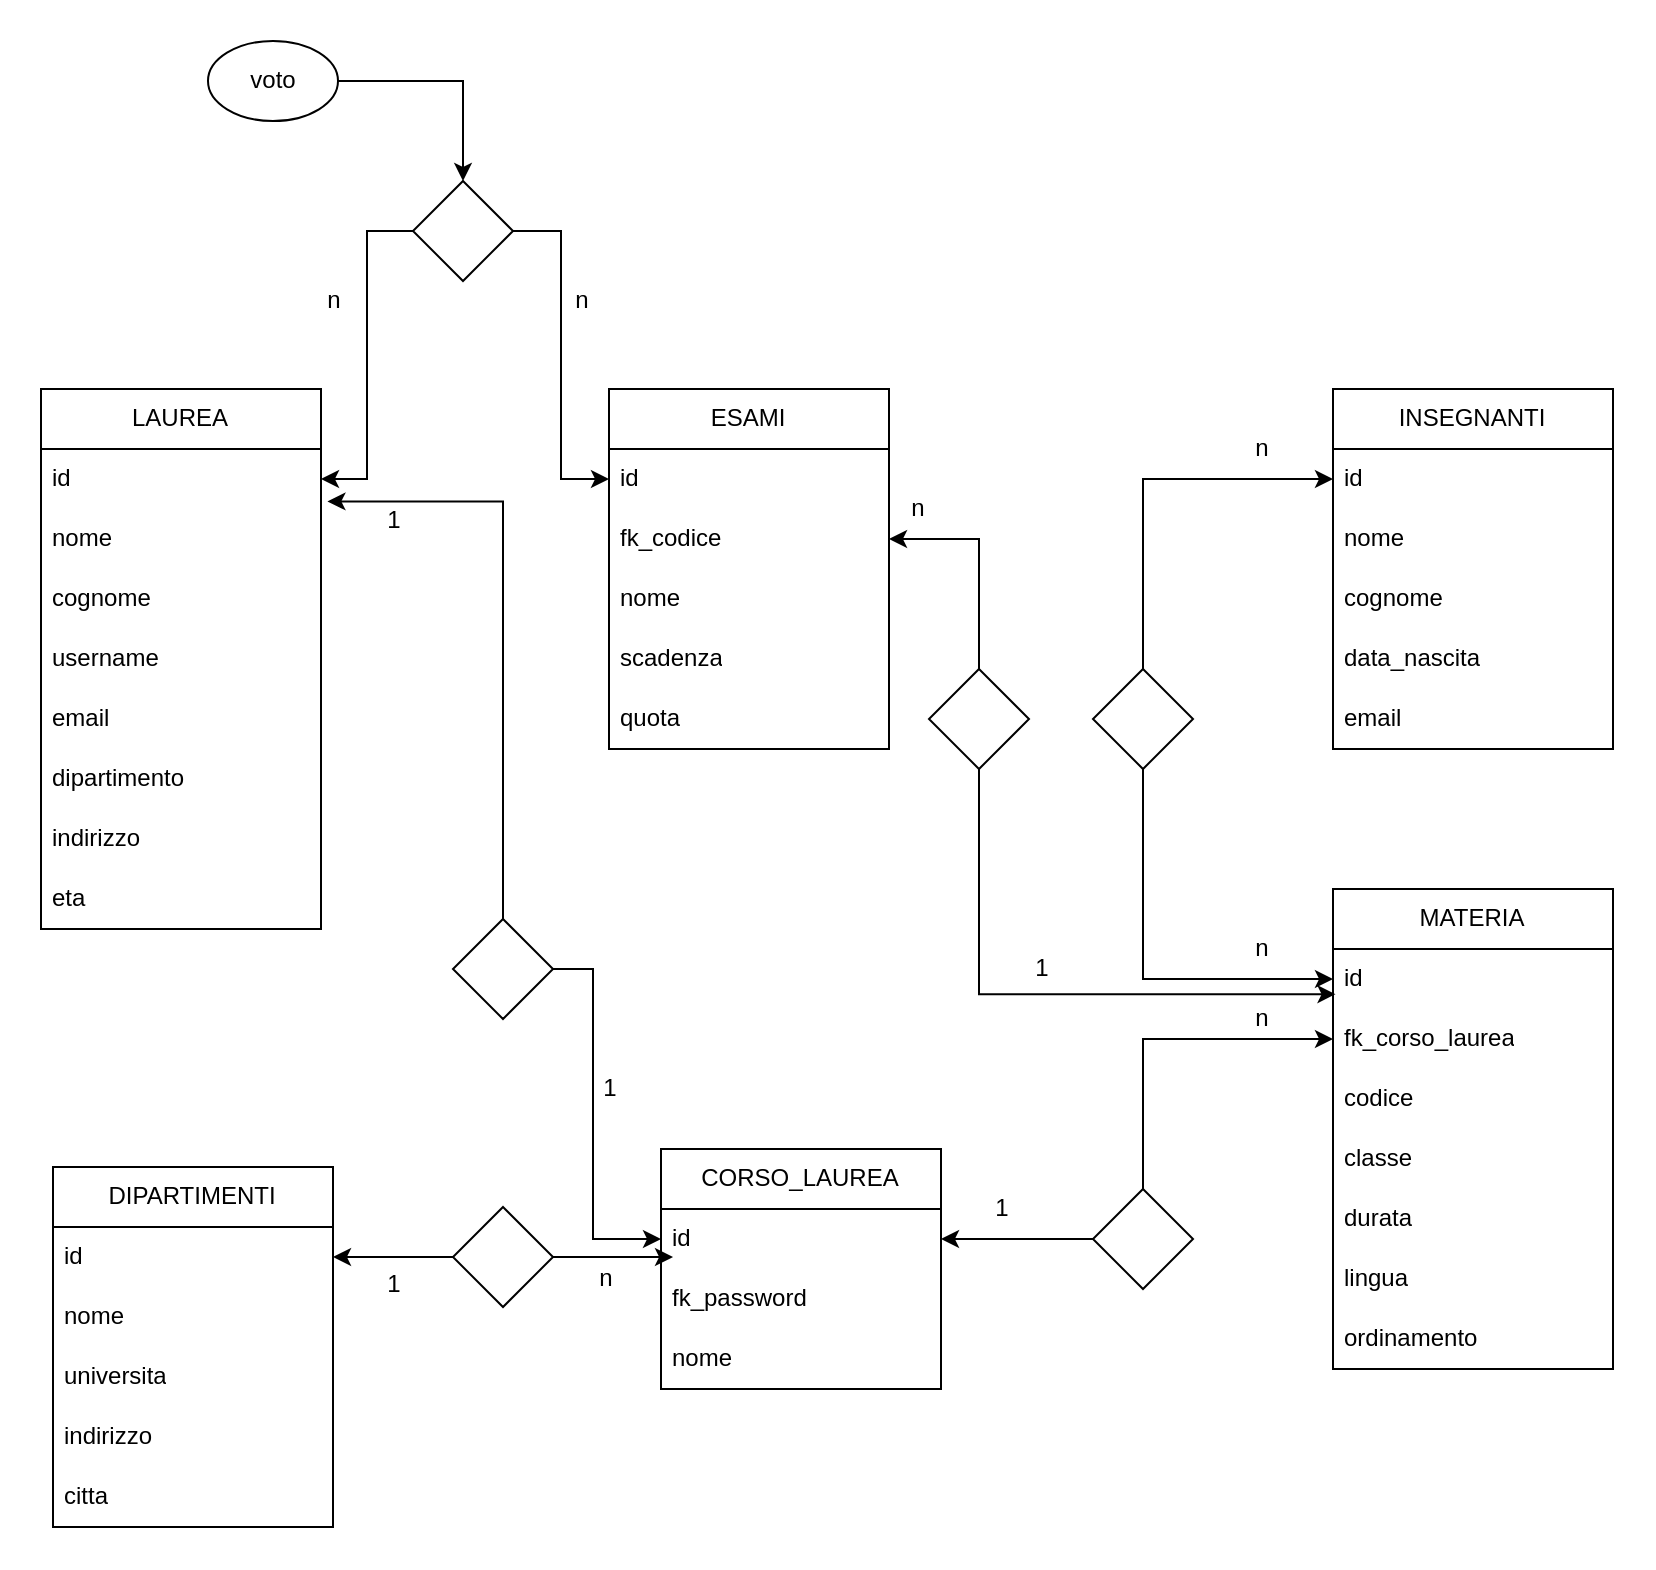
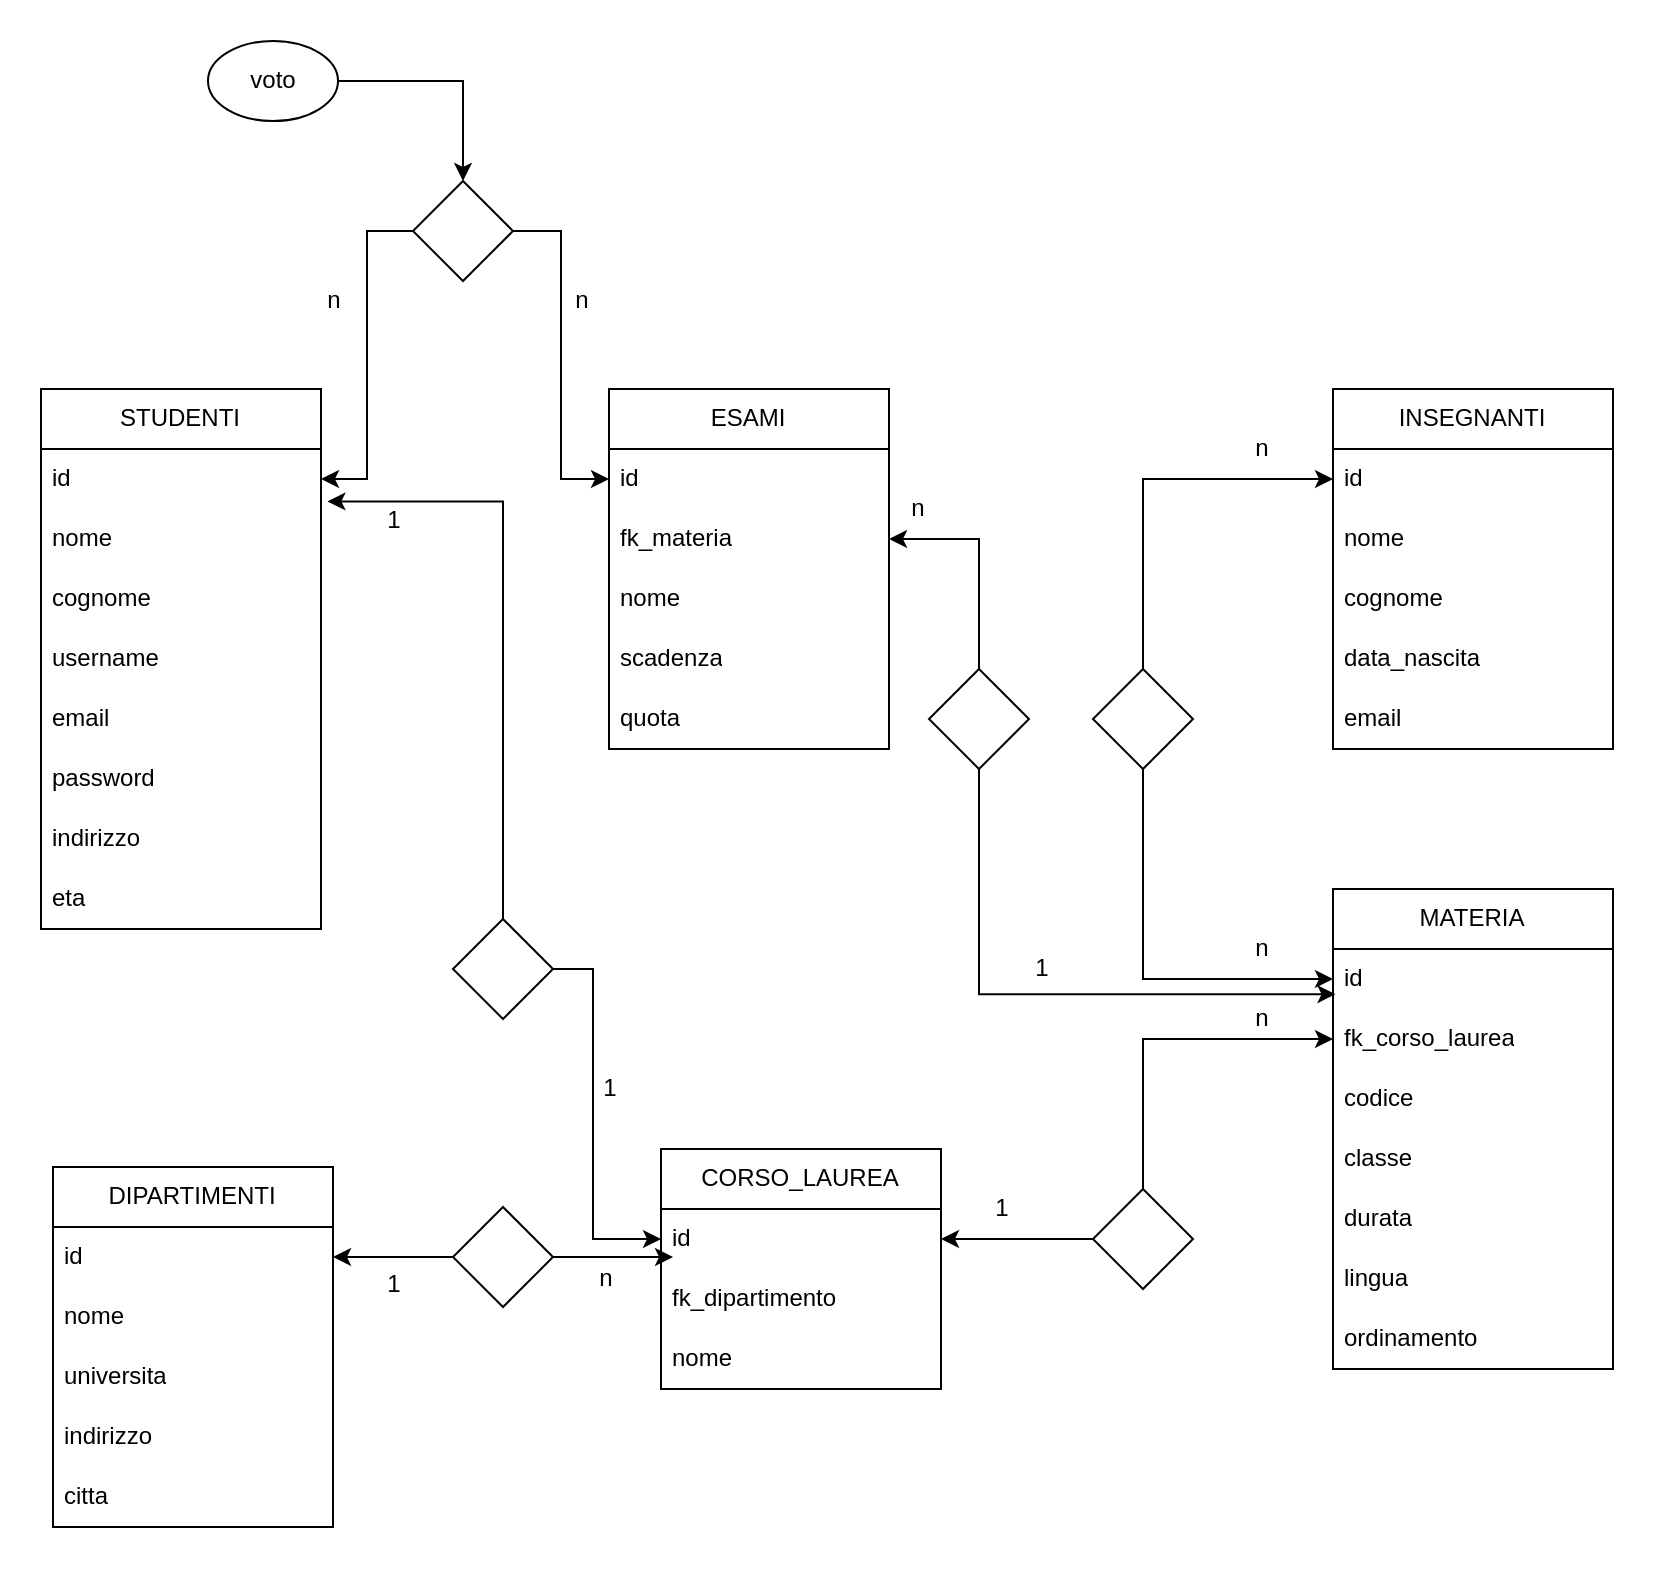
(181, 419) -> (181, 419)
(678, 539) -> (685, 539)
(127, 779) -> (107, 779)
(747, 1299) -> (768, 1299)
